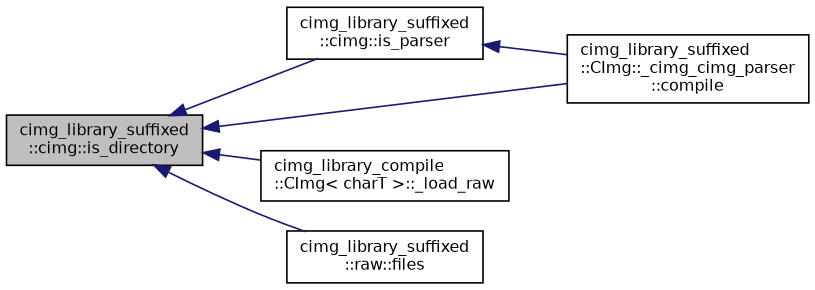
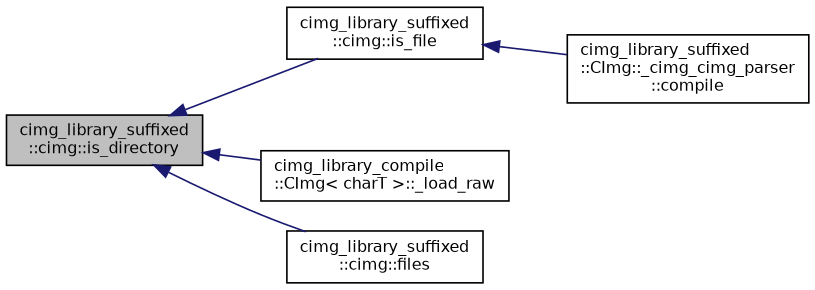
(385, 33) -> (385, 33)
(393, 105) -> none
(385, 257) -> (385, 257)
